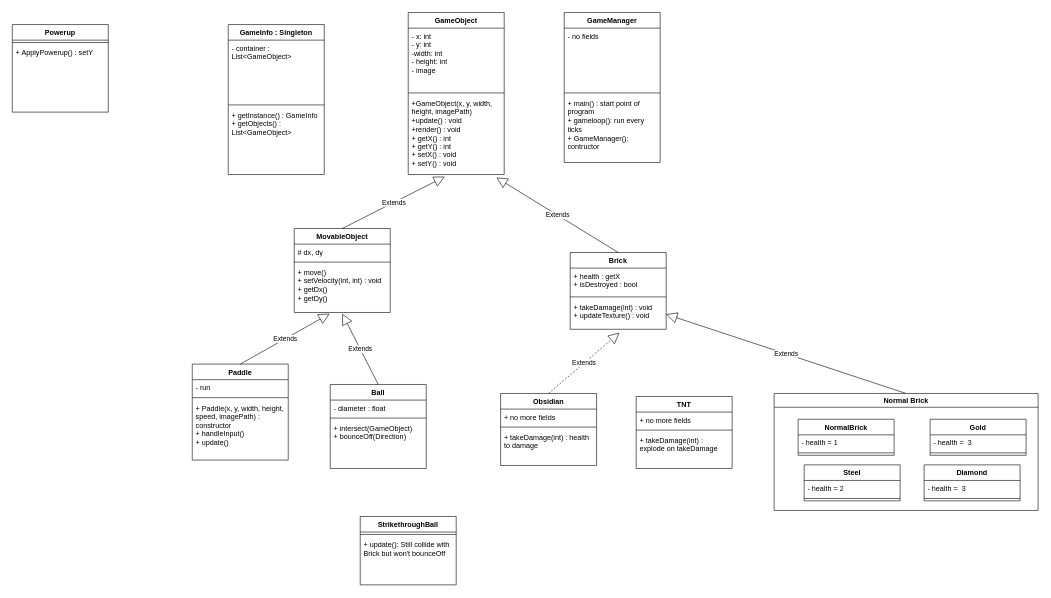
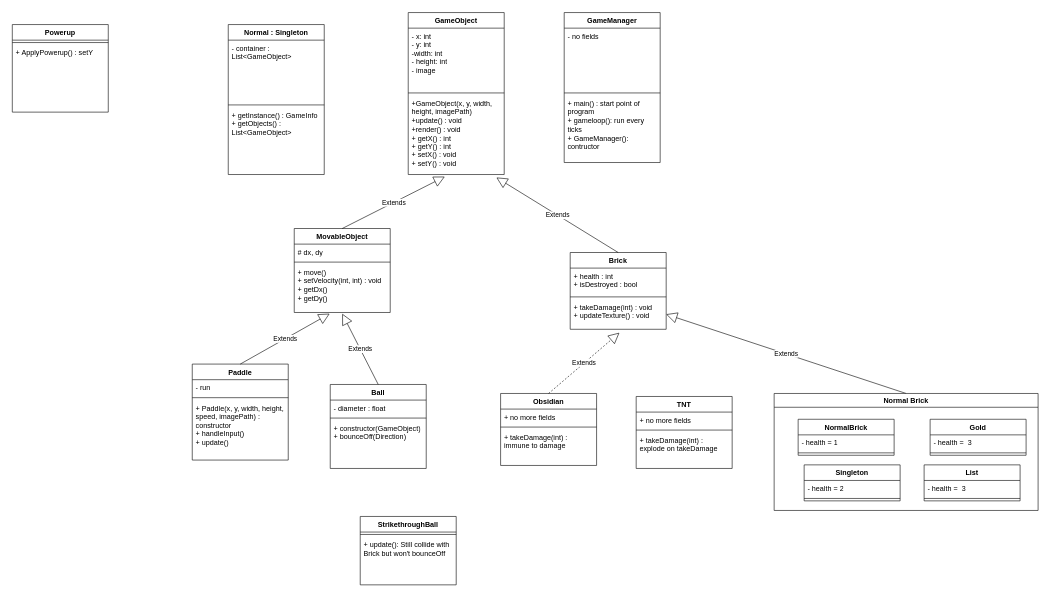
(276, 33) -> (276, 33)
(609, 281) -> (609, 281)
(378, 433) -> (379, 437)
(549, 442) -> (549, 442)
(852, 473) -> (852, 473)
(972, 473) -> (972, 473)
